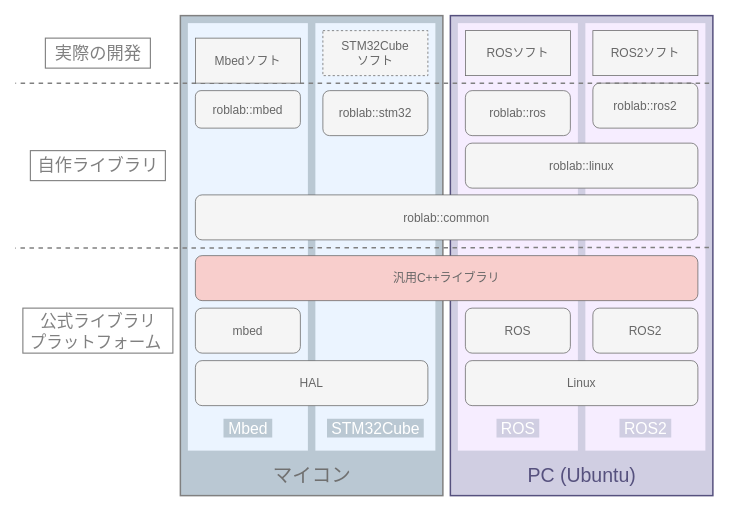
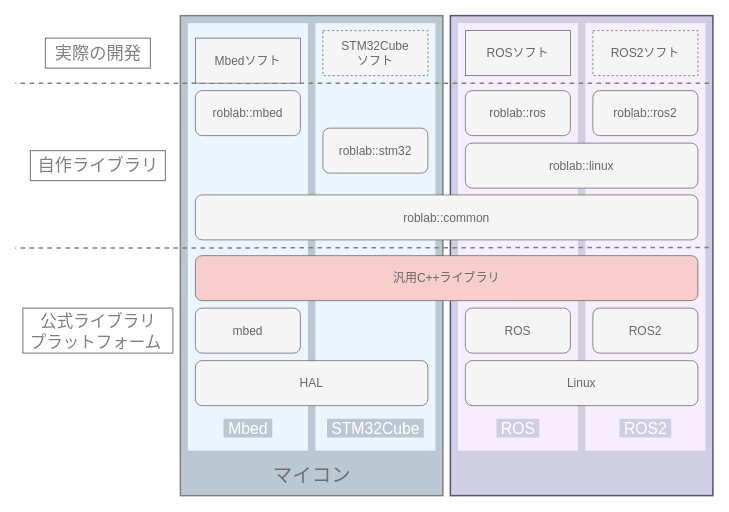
(645, 53) -> (645, 53)
(645, 105) -> (645, 113)
(248, 109) -> (248, 113)
(375, 113) -> (375, 150)
(582, 475) -> none
